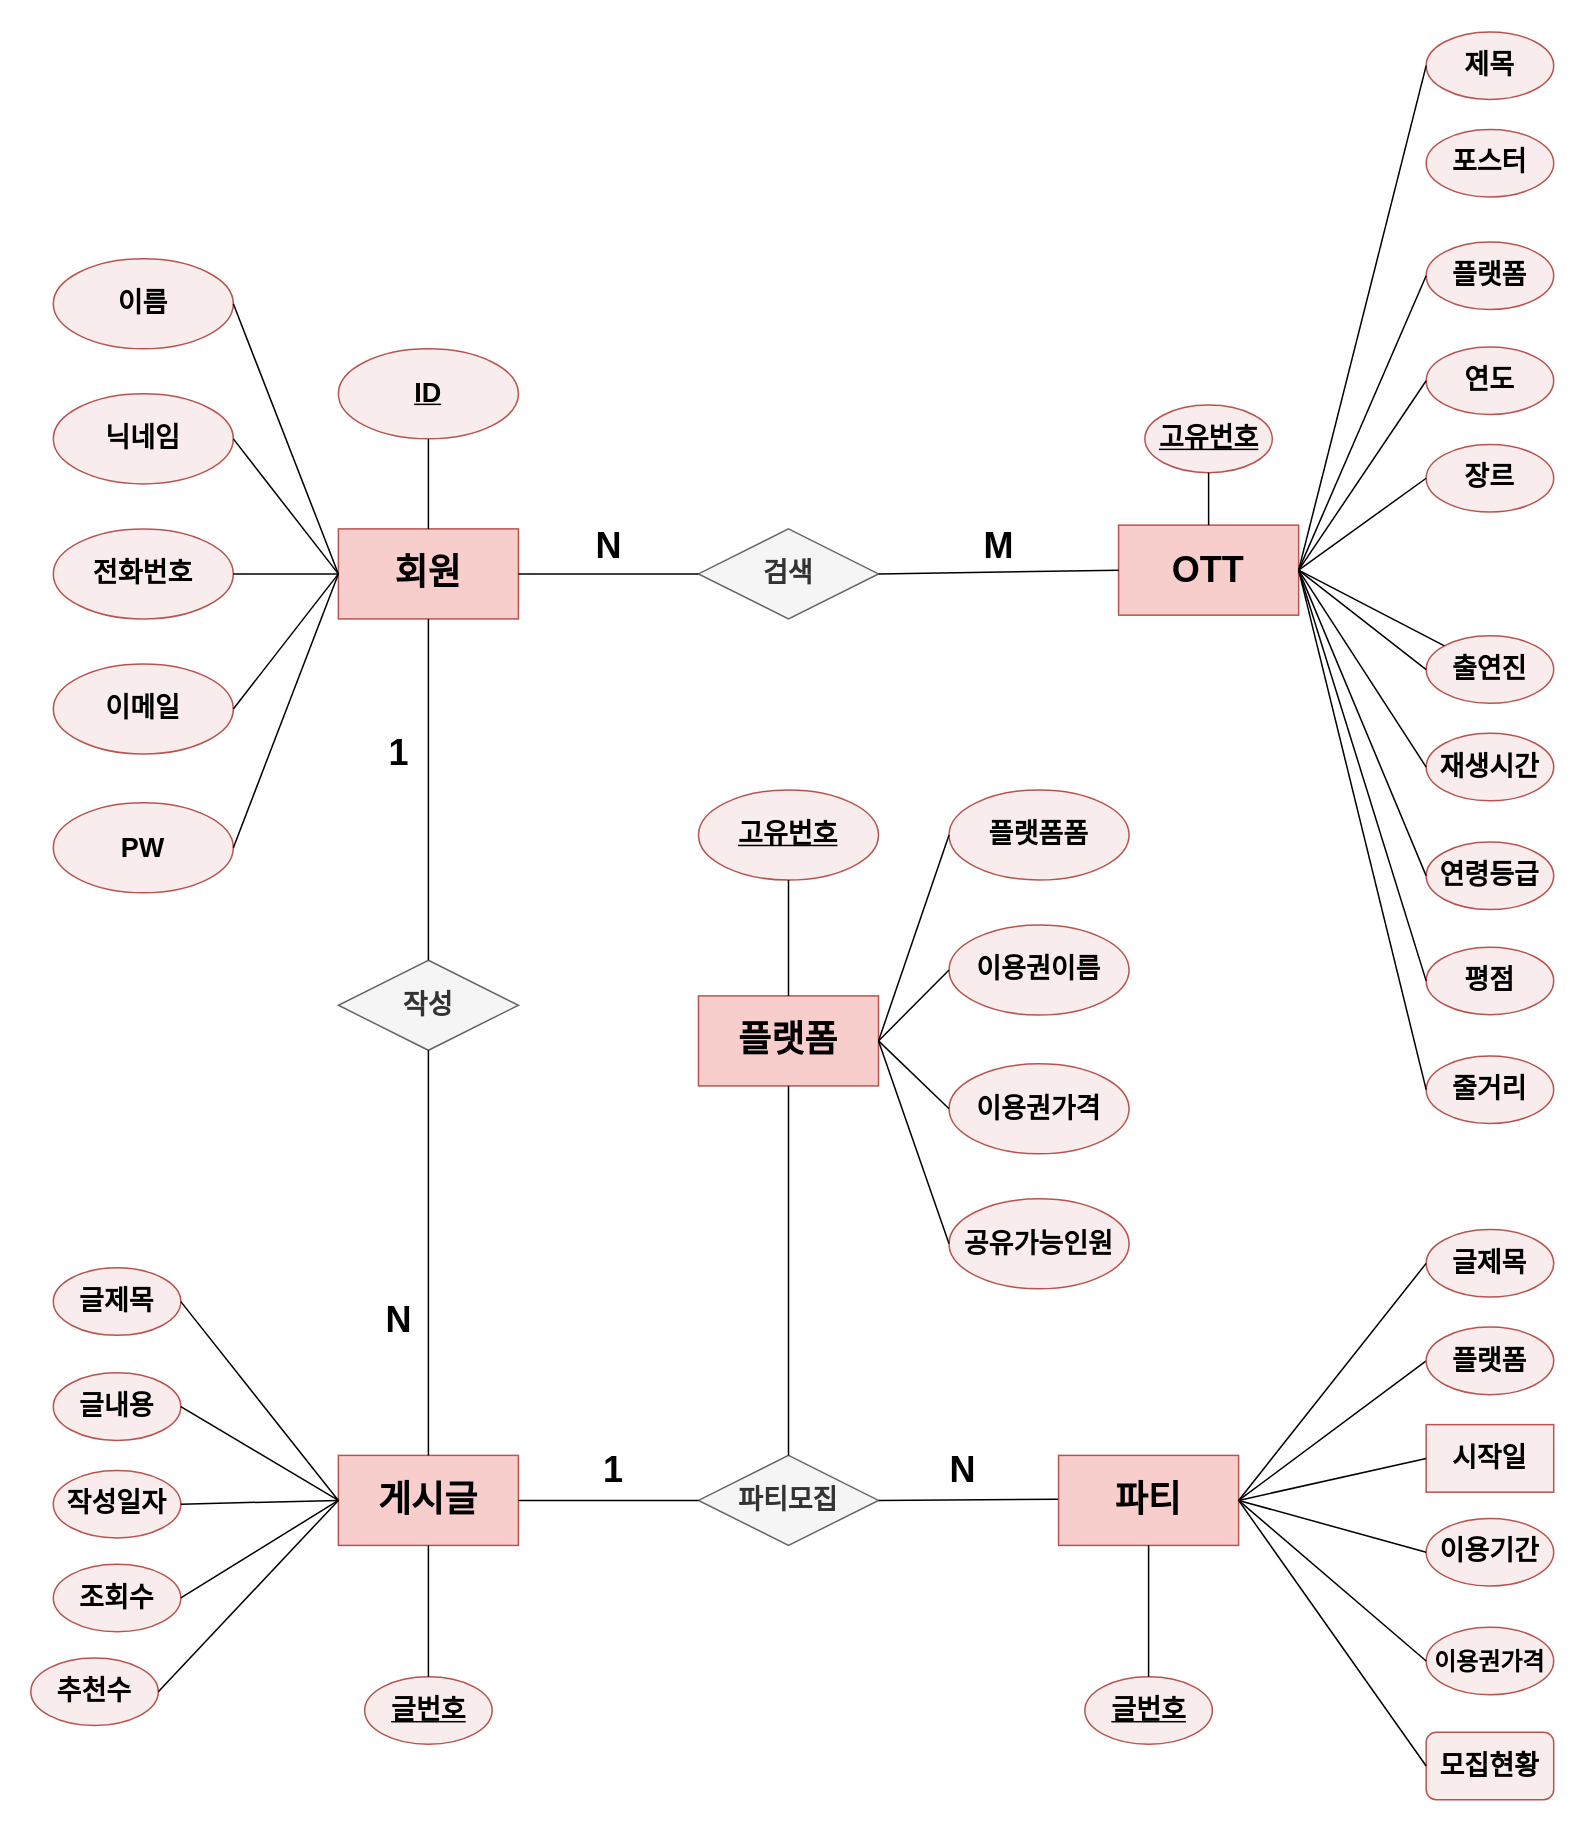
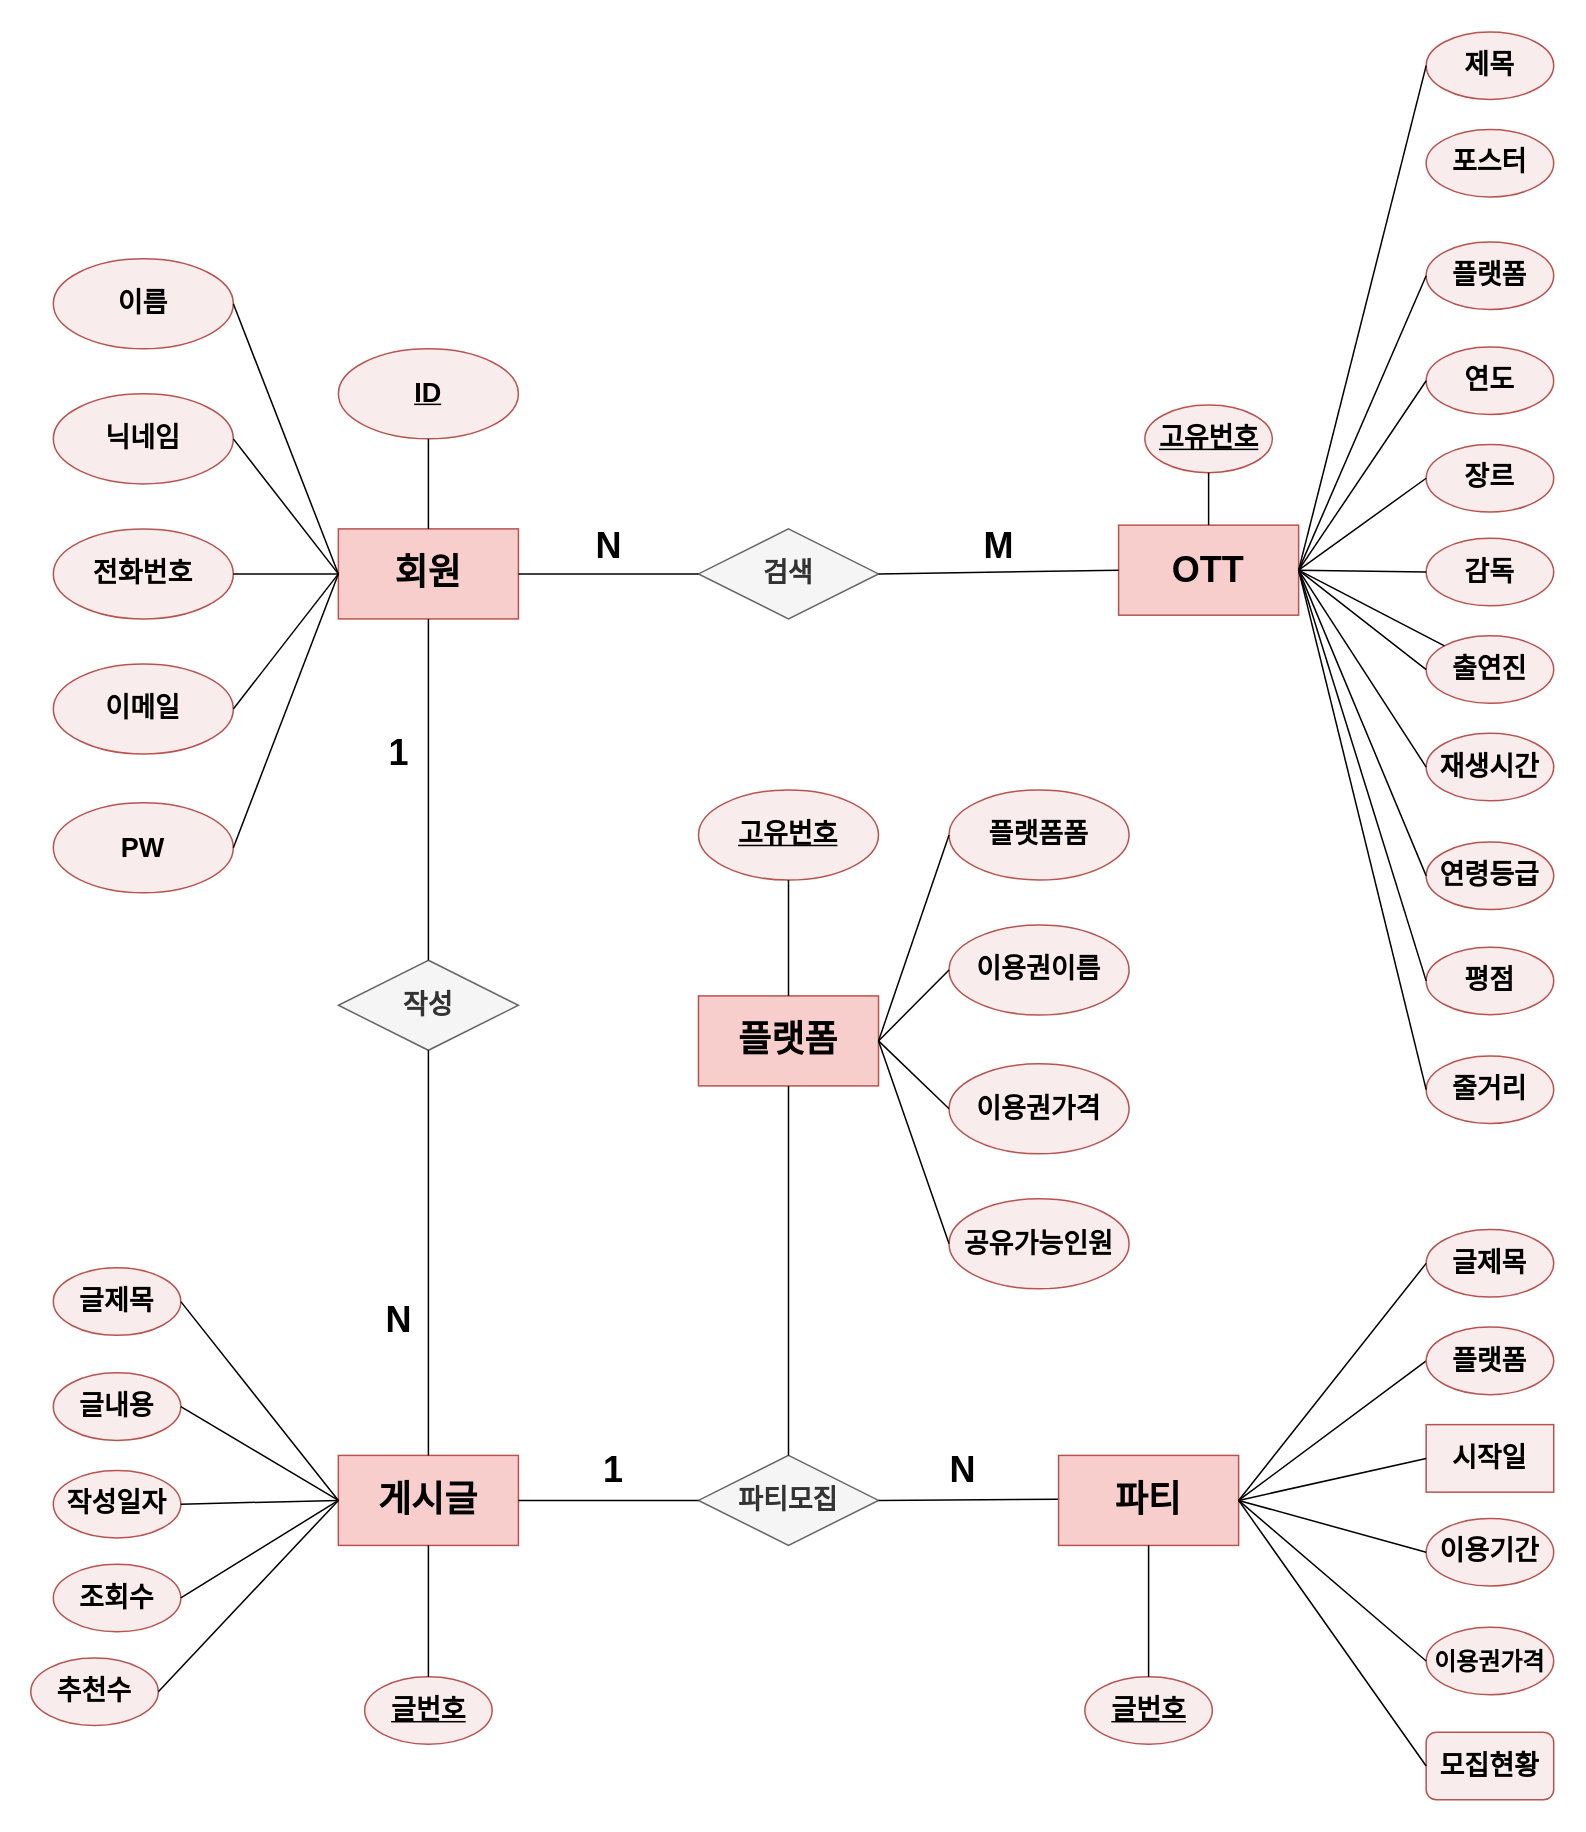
none -> (1365, 571)
none -> (1490, 572)
